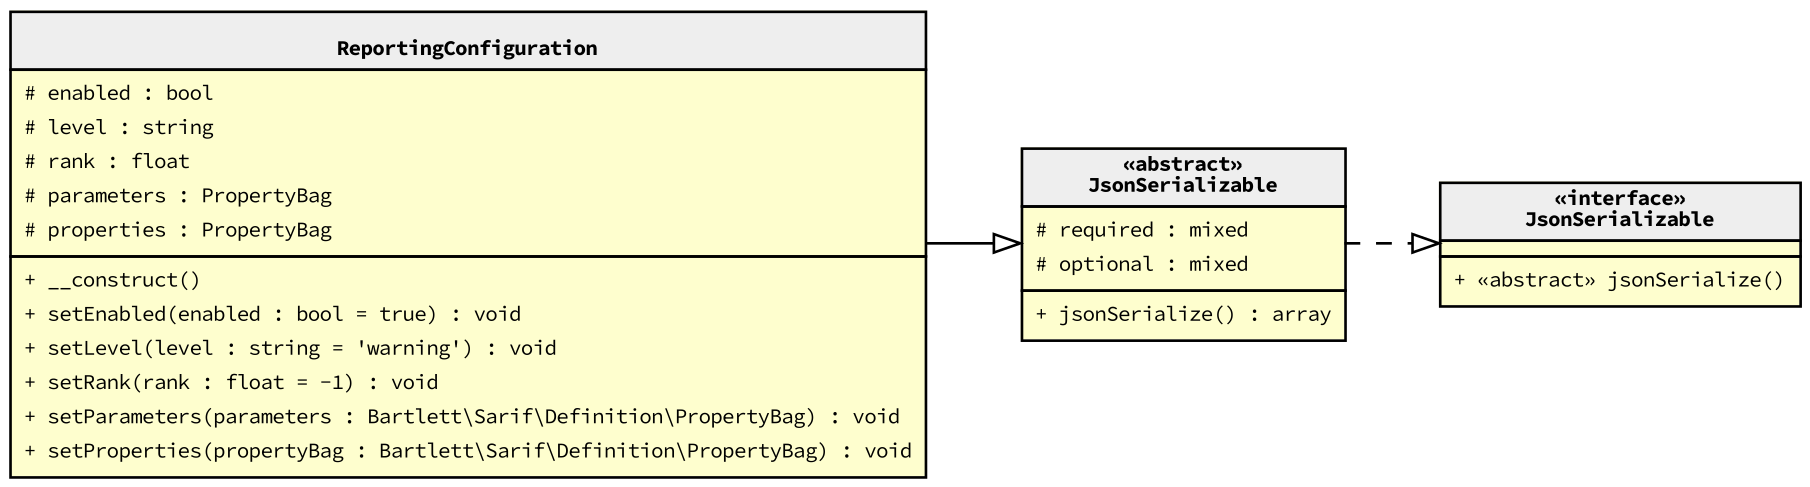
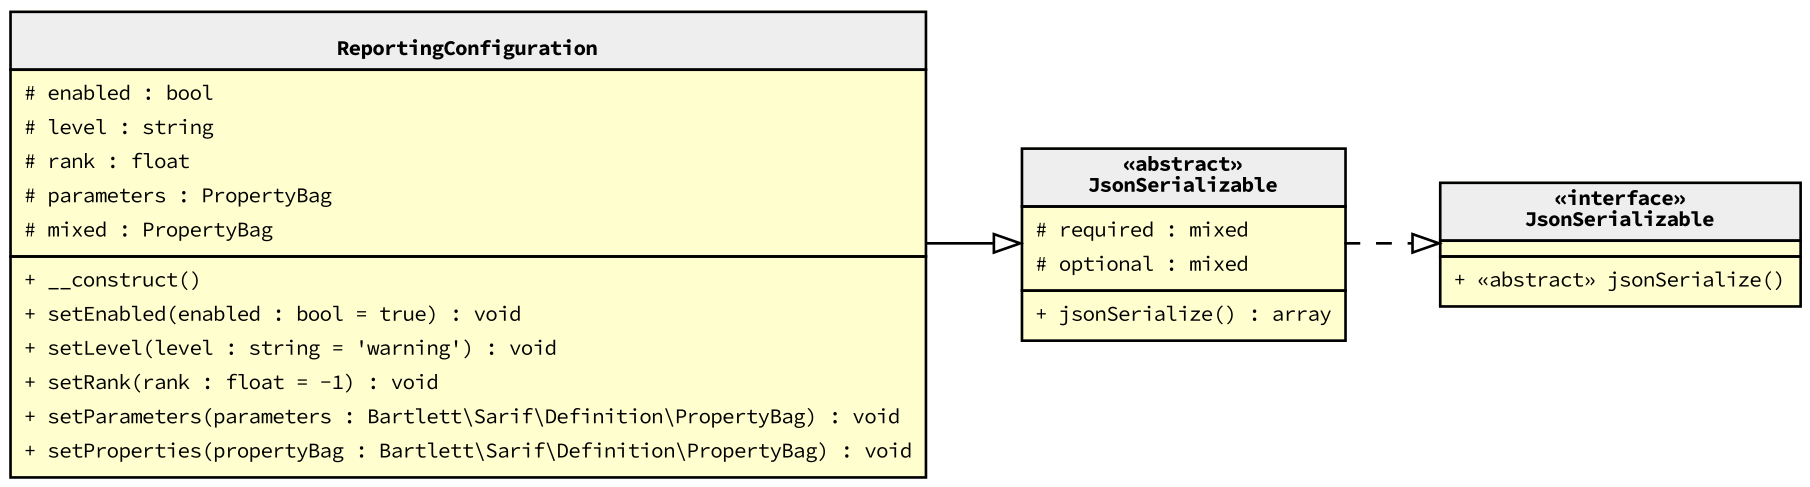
(179, 230) -> (149, 230)
